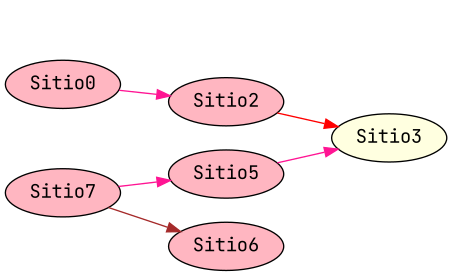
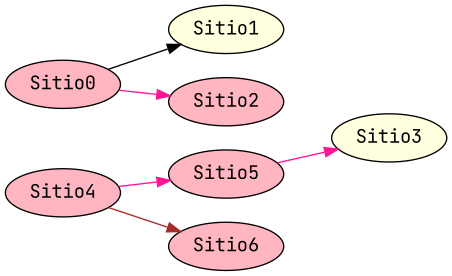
none -> (226, 29)
(301, 118) -> none
(63, 193) -> (63, 193)
